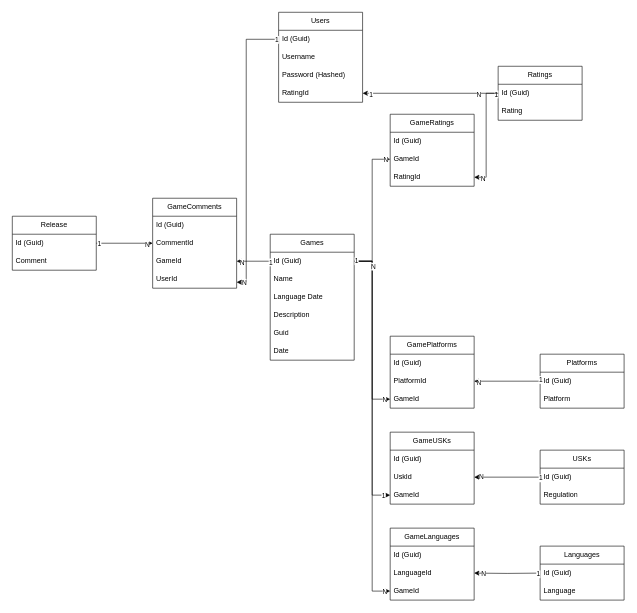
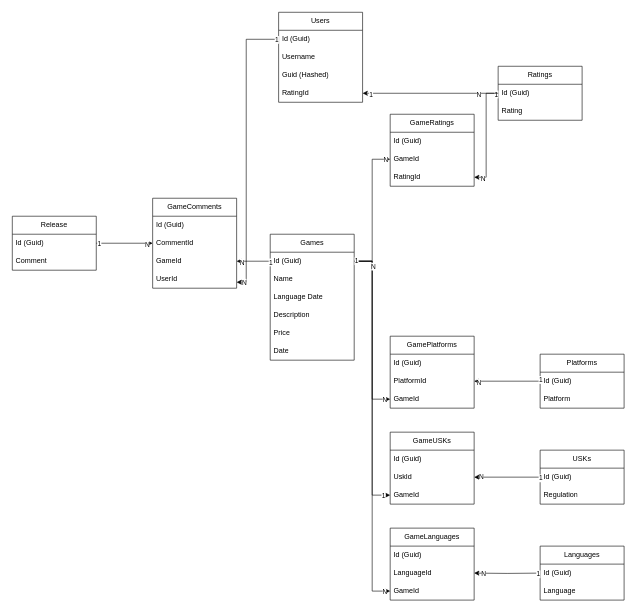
(316, 75) -> (307, 75)
(281, 333) -> (283, 333)
